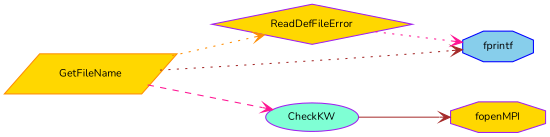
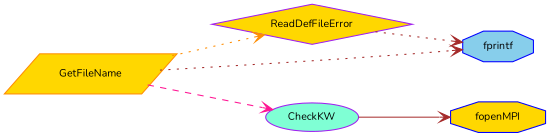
(414, 36) -> (414, 36)
(498, 117) -> (498, 117)
